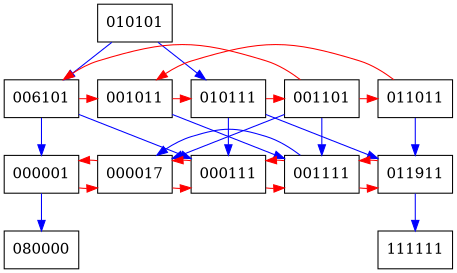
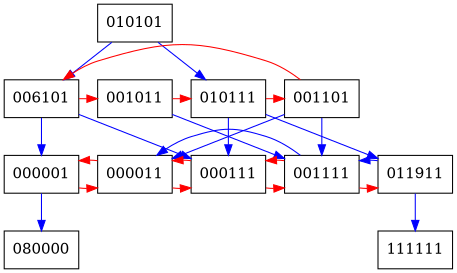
(415, 99) -> none
(374, 160) -> (374, 160)
(135, 174) -> (135, 174)
